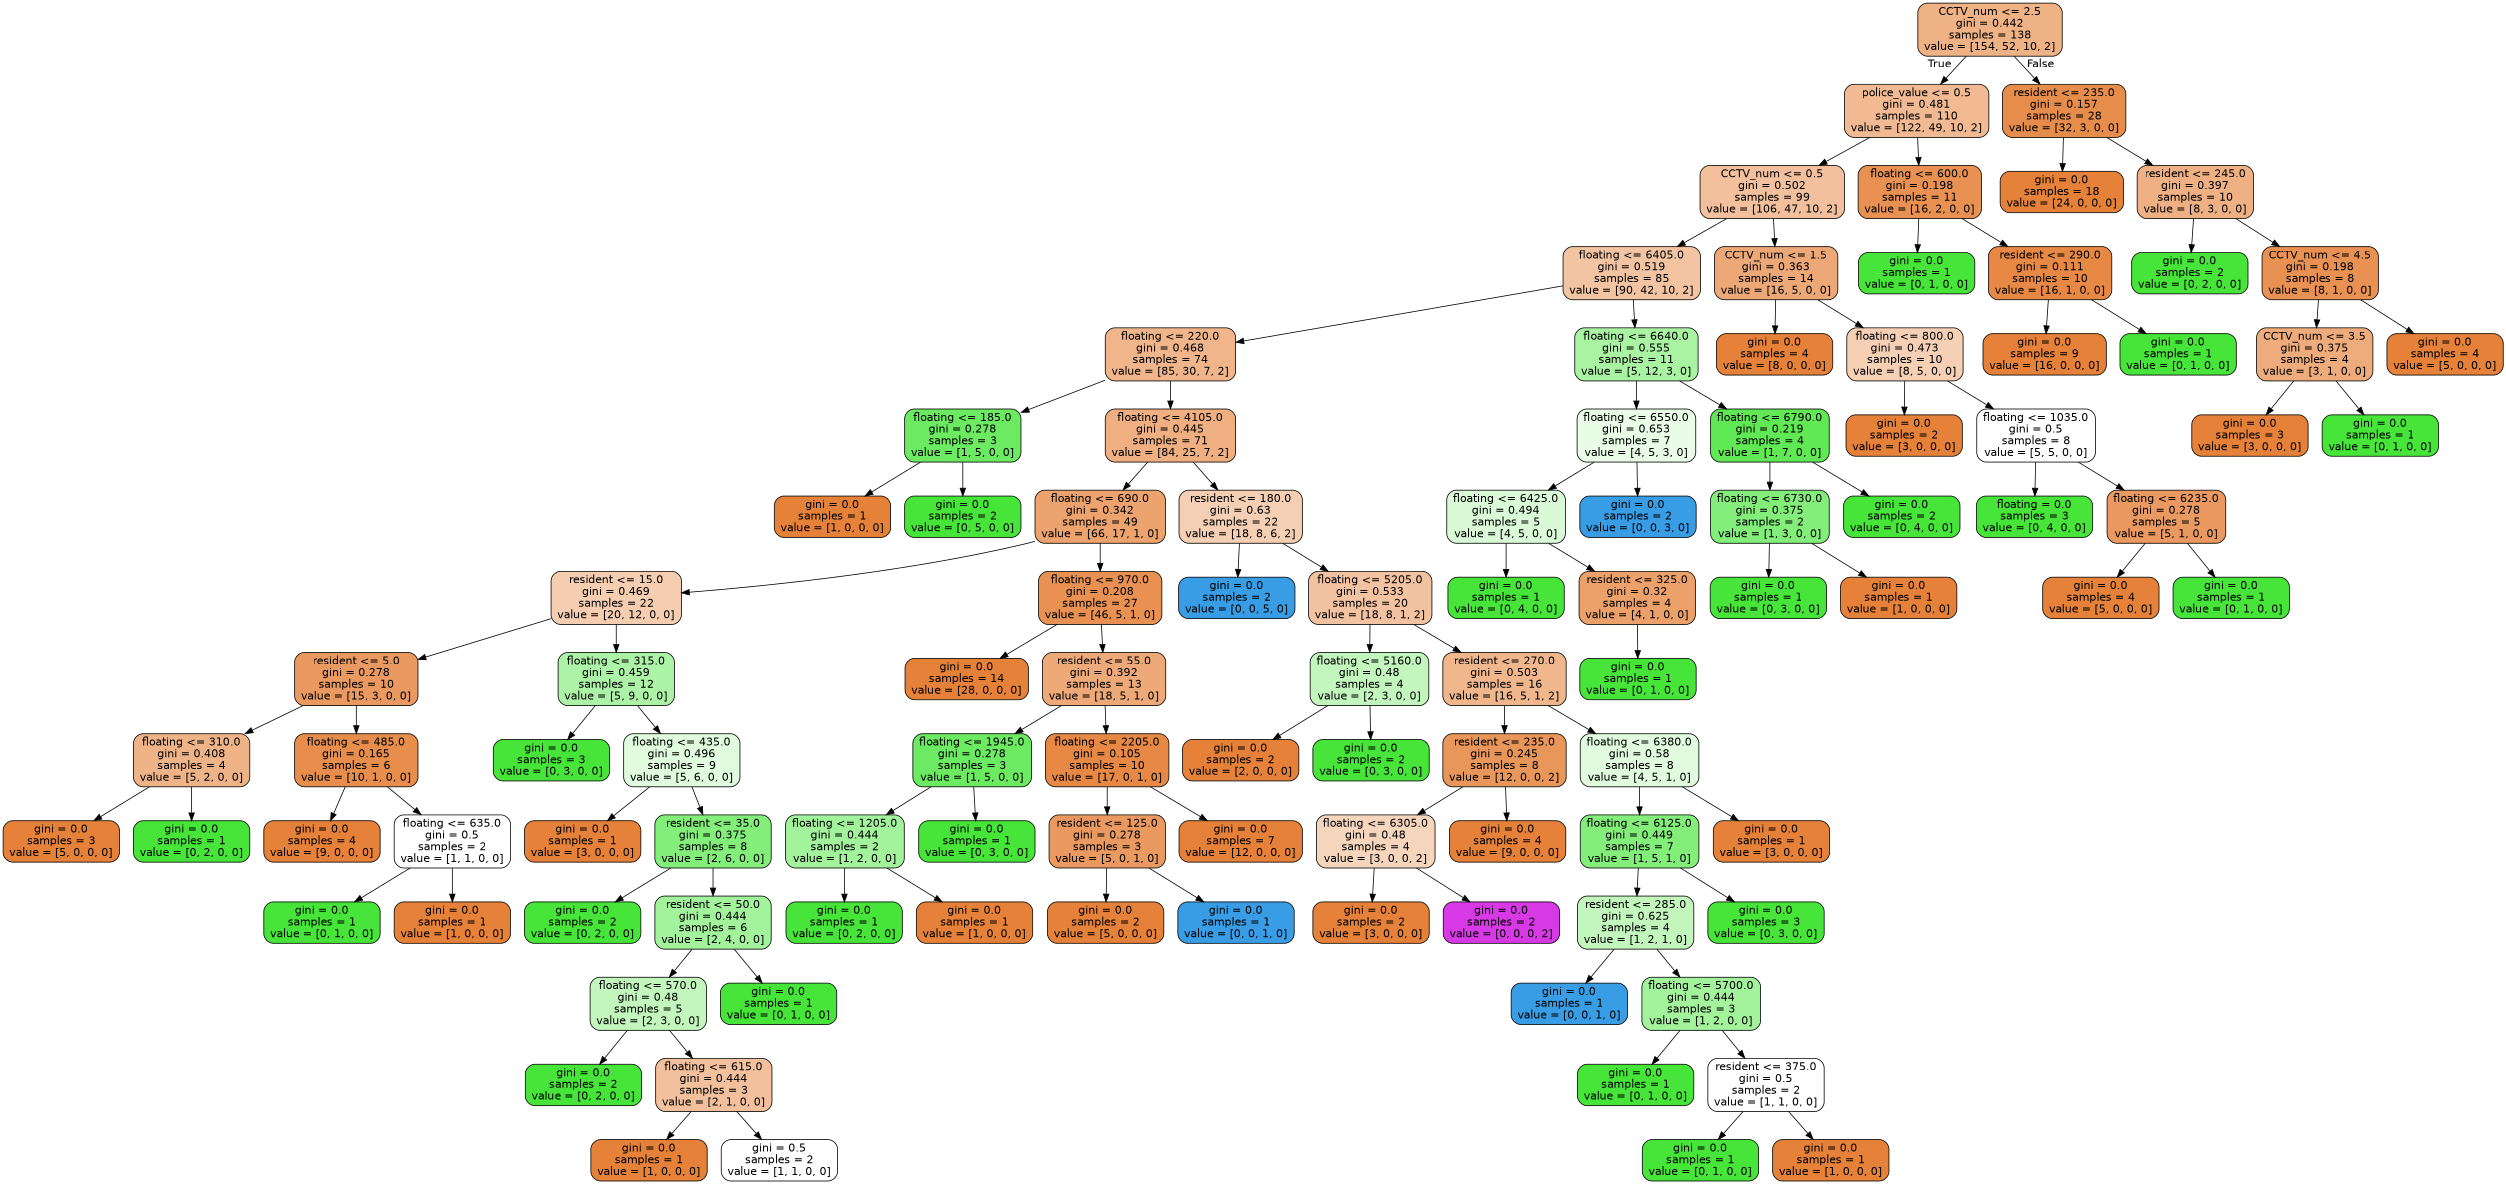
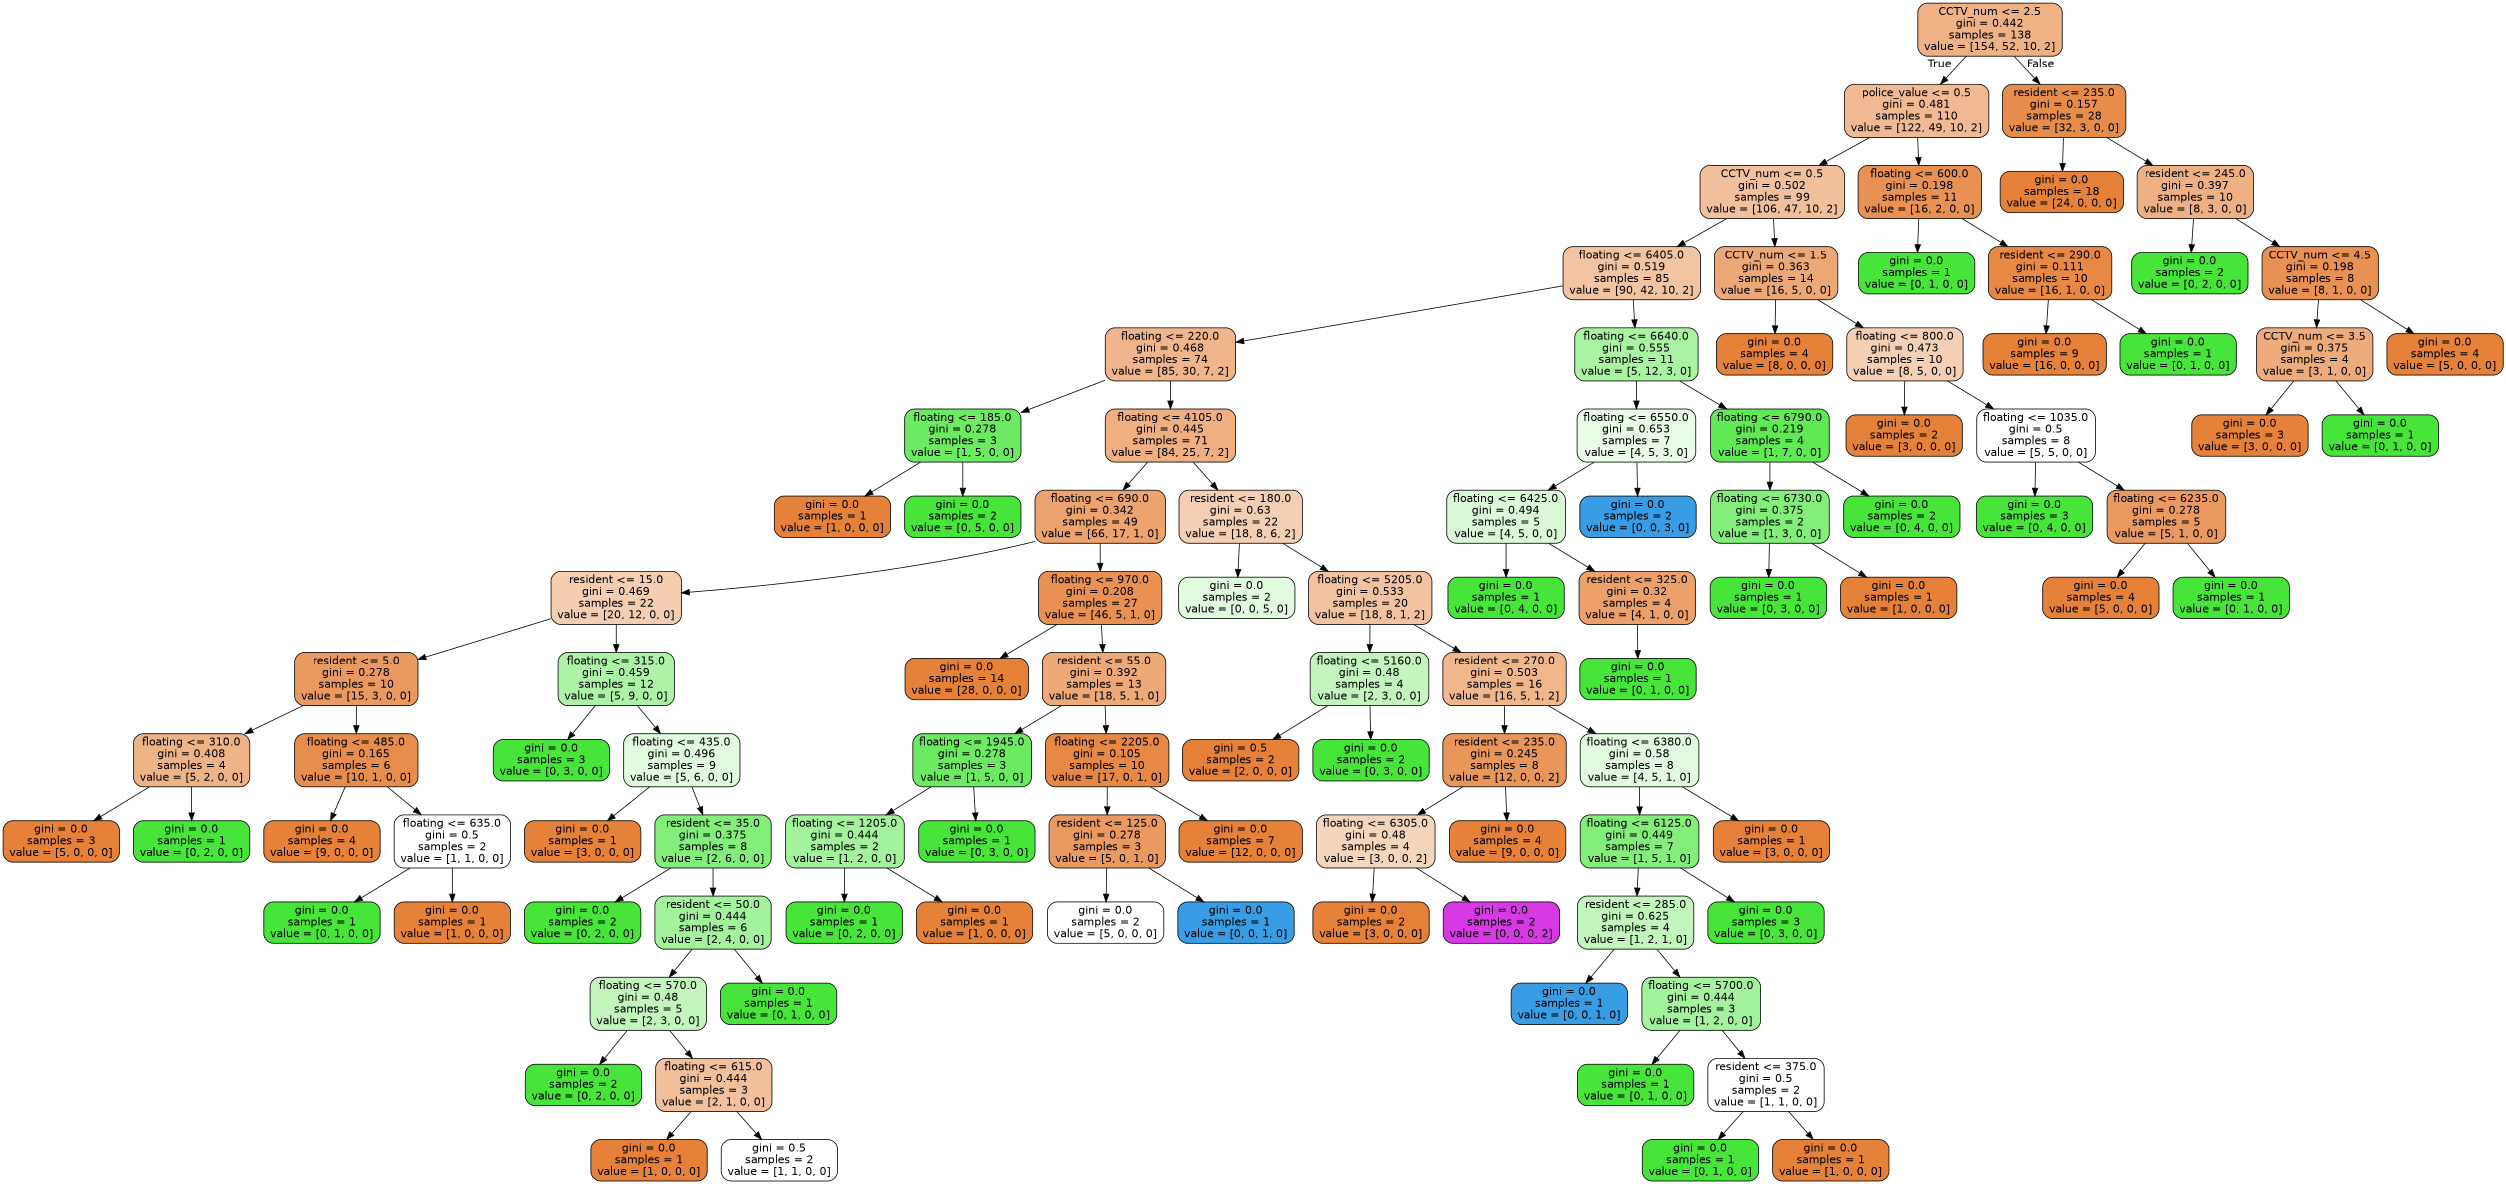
(2035, 517) -> (2035, 517)
(1237, 598) -> (1237, 598)
(1241, 760) -> (1241, 760)
(1106, 923) -> (1106, 923)
